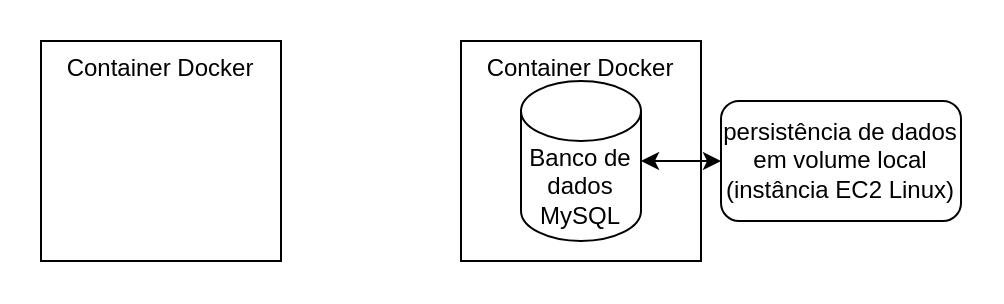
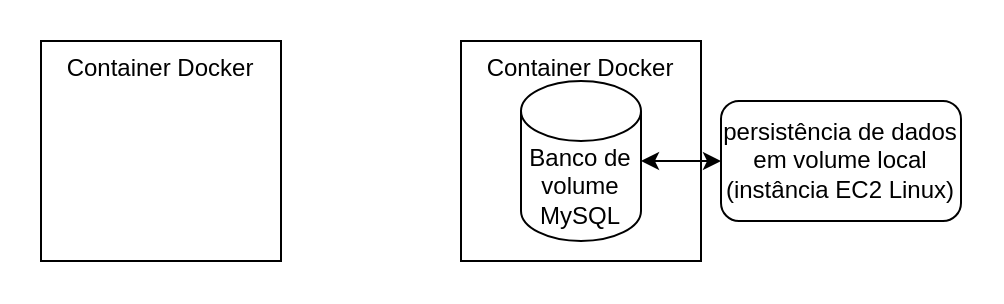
(581, 187) -> (581, 187)
